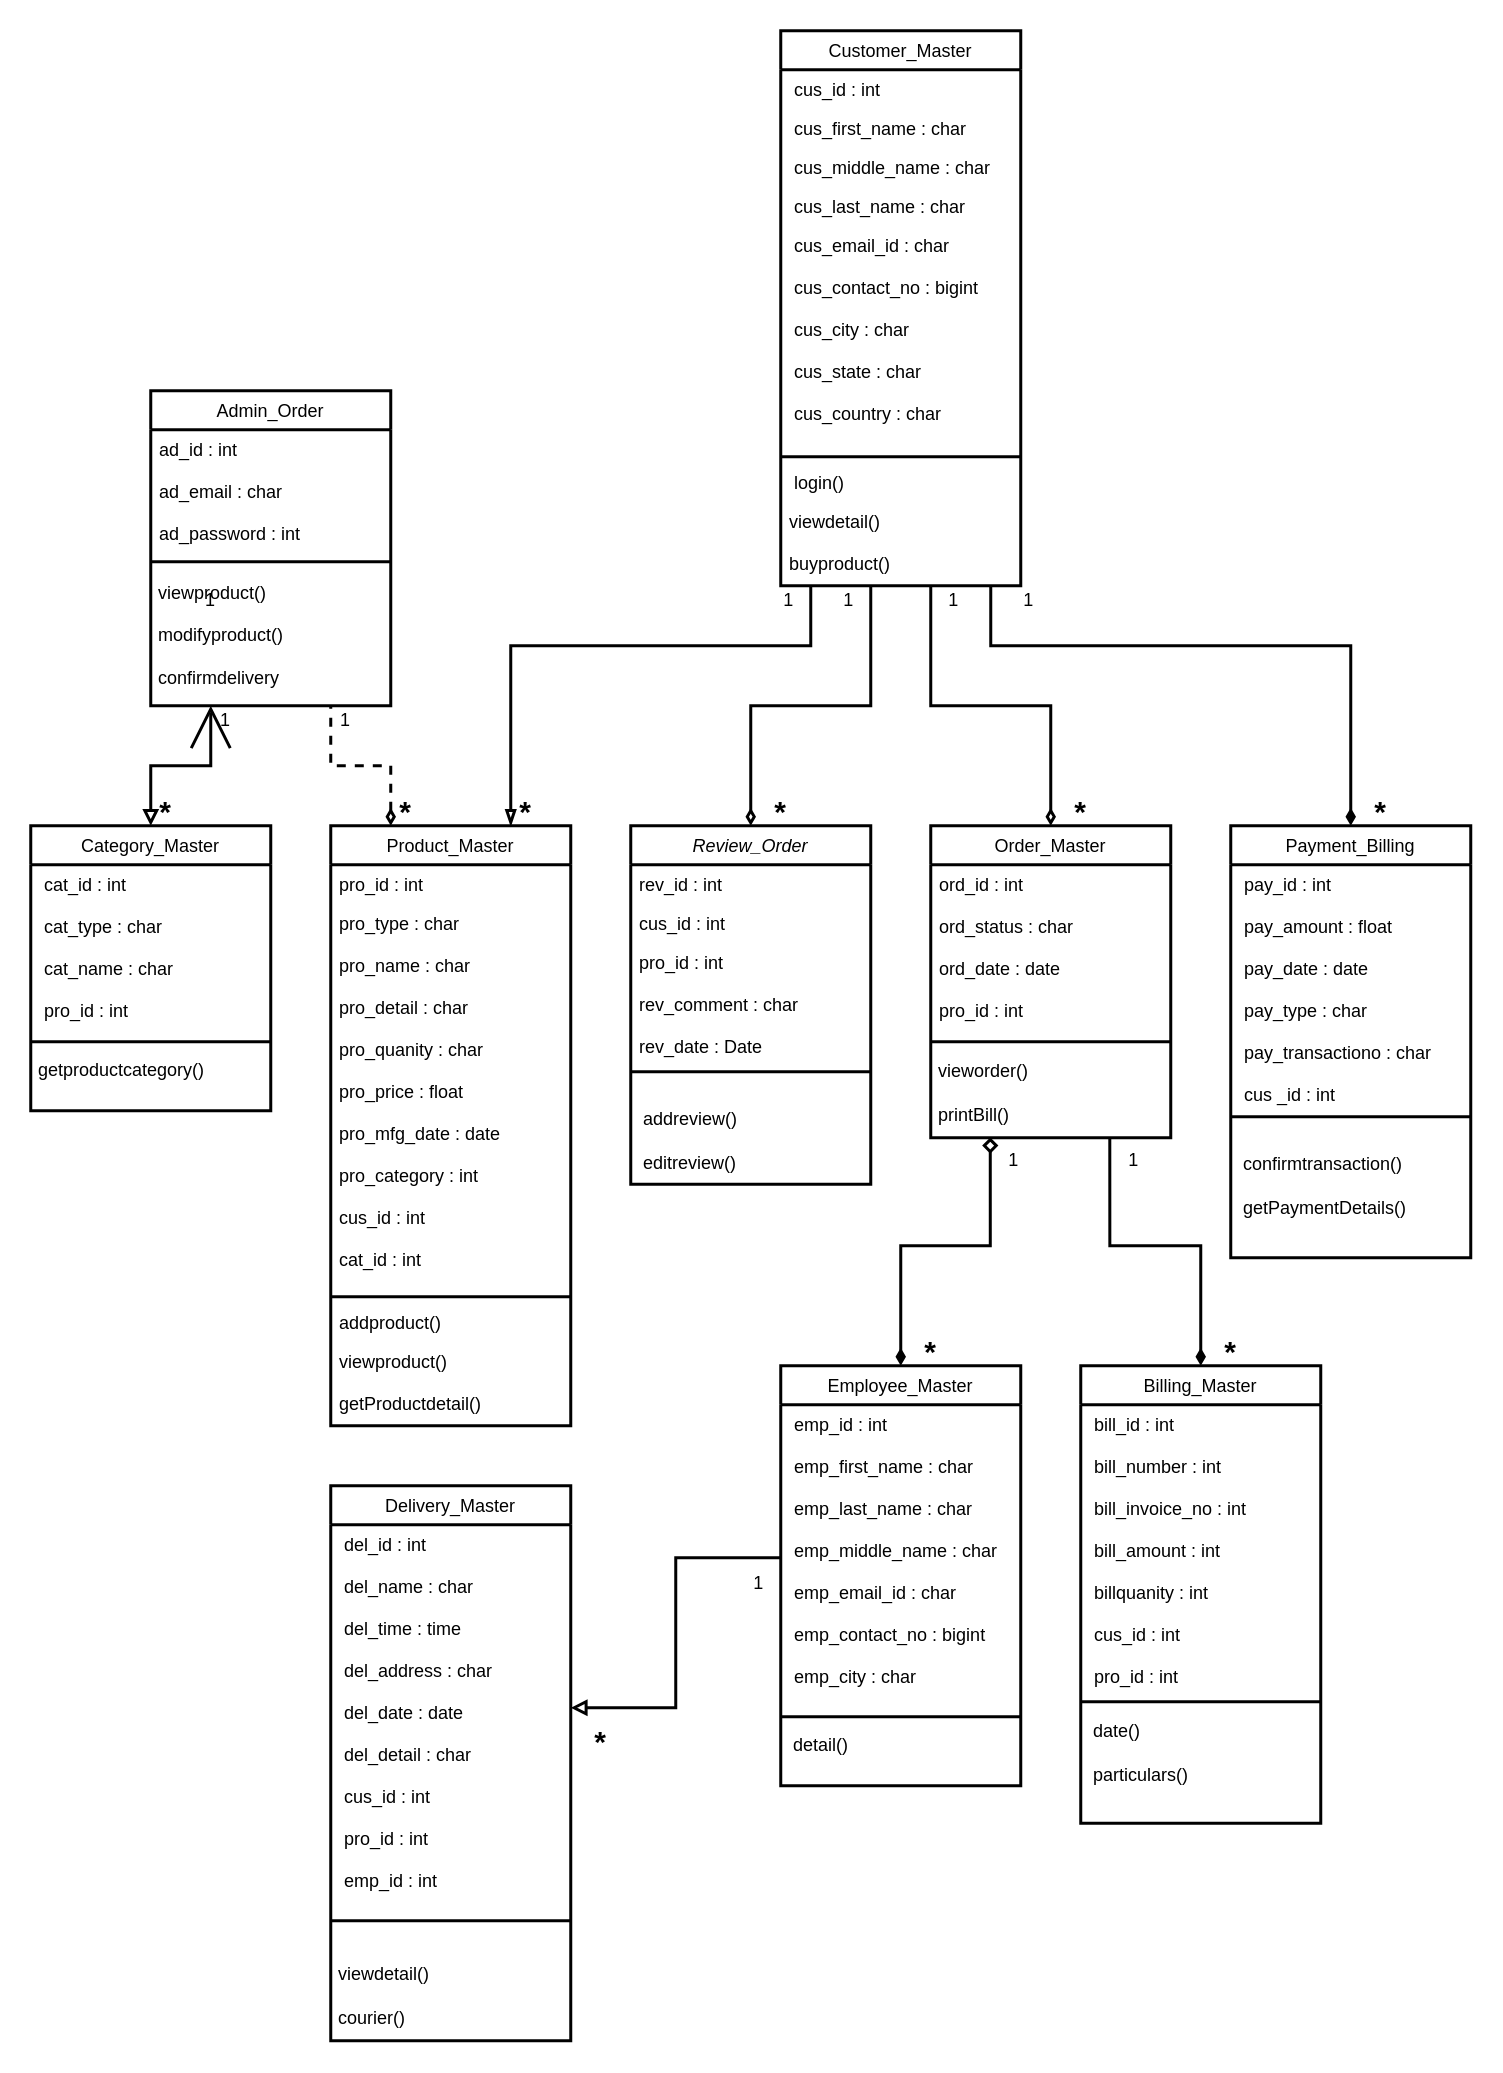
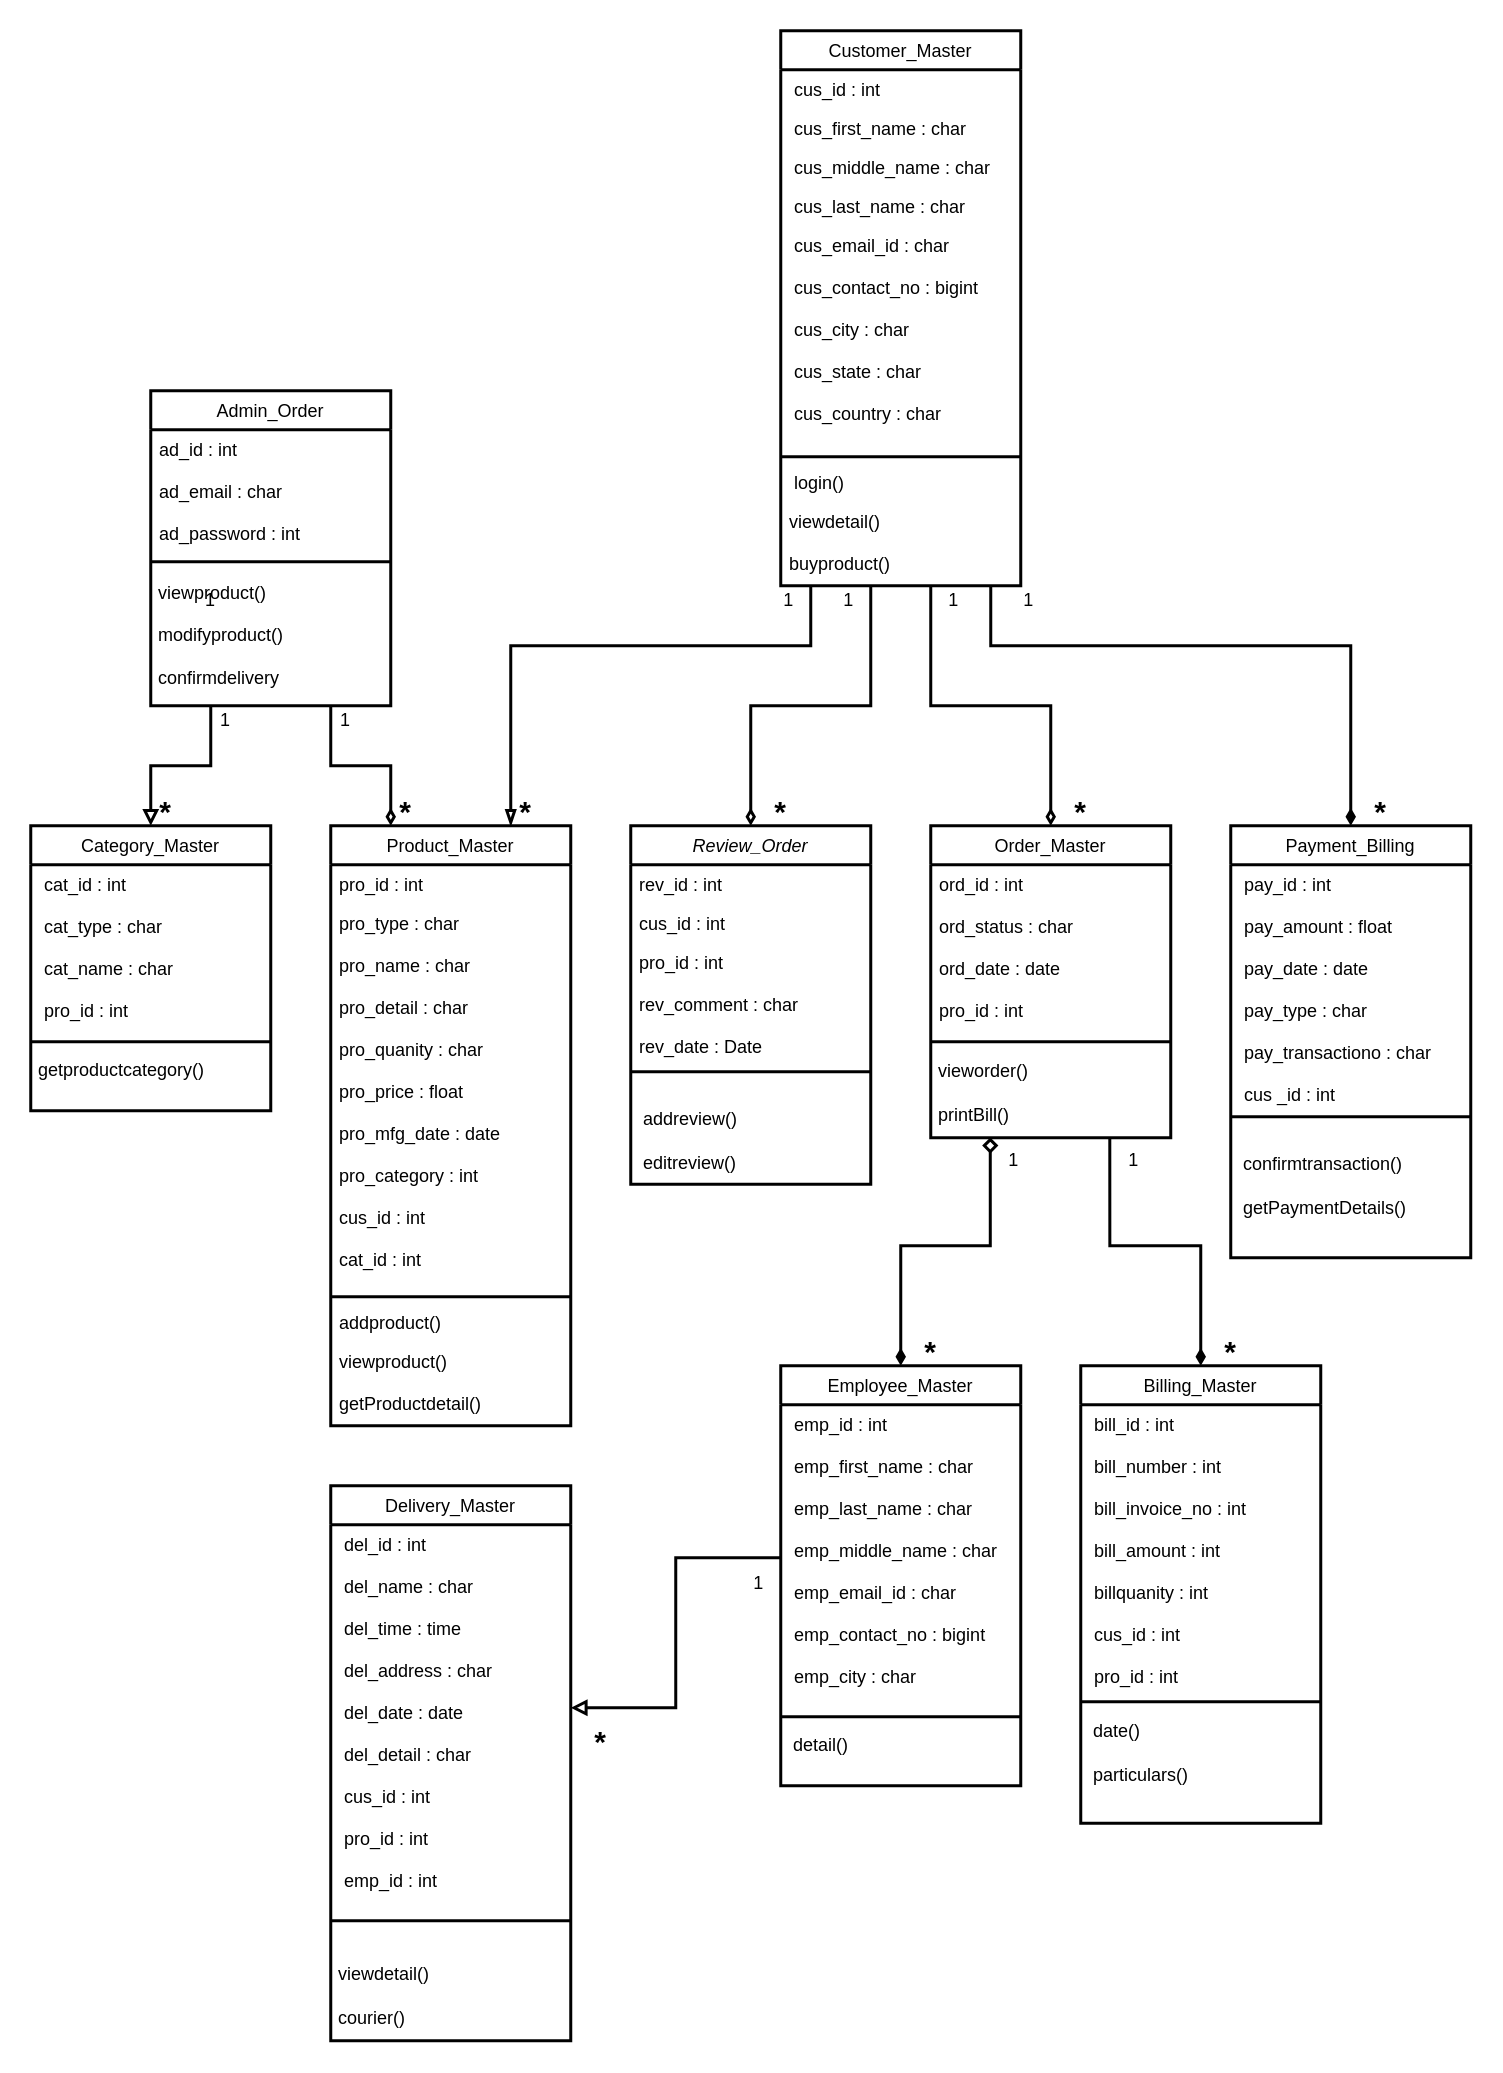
(211, 716) -> (211, 714)
(351, 766) -> (351, 766)
